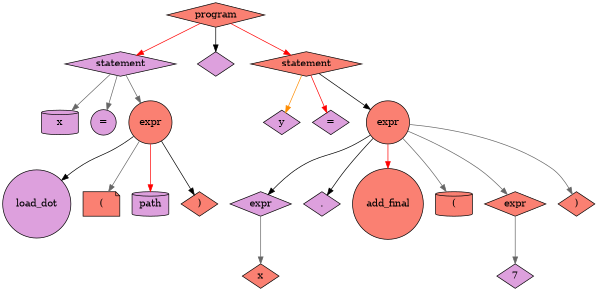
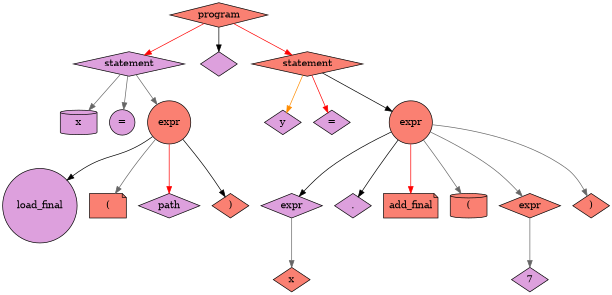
(37, 204) -> (40, 206)
(150, 204) -> (169, 206)
(388, 204) -> (411, 206)
